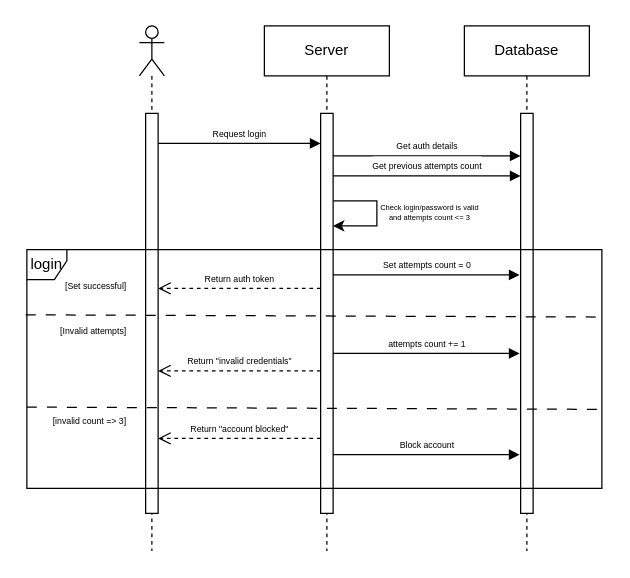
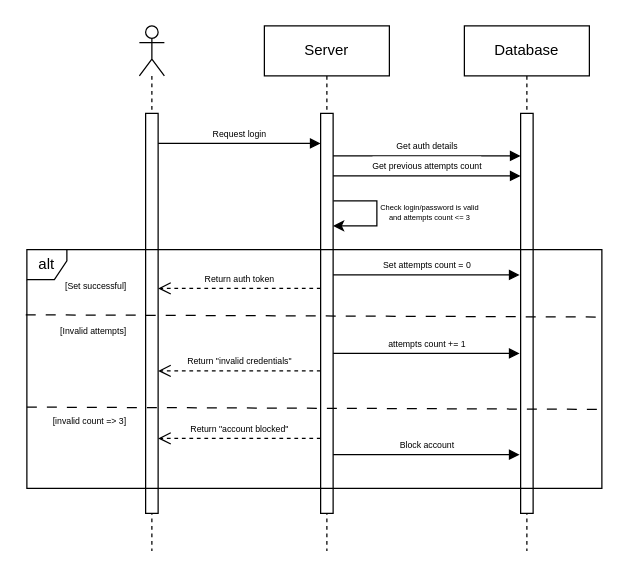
(47, 264) -> (47, 264)
